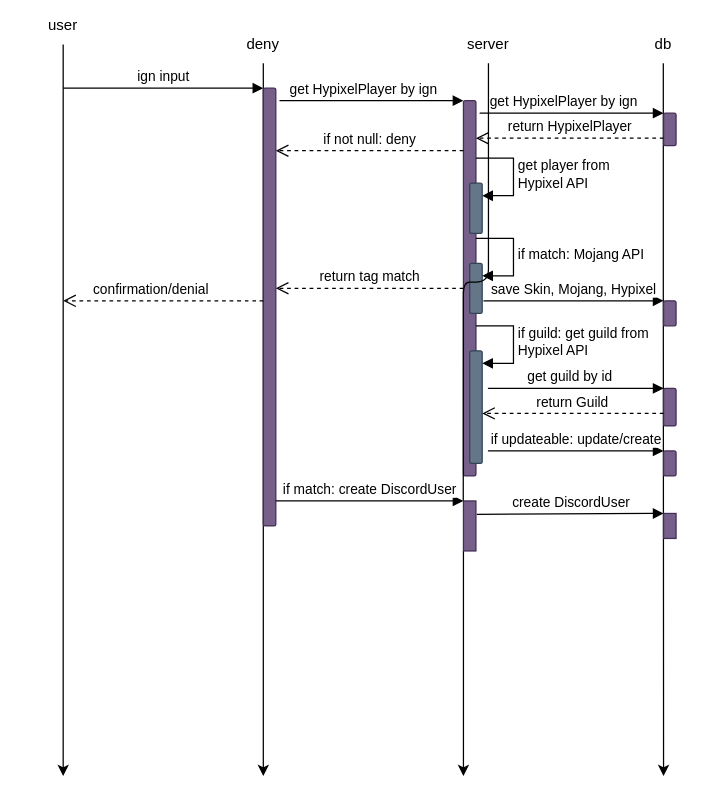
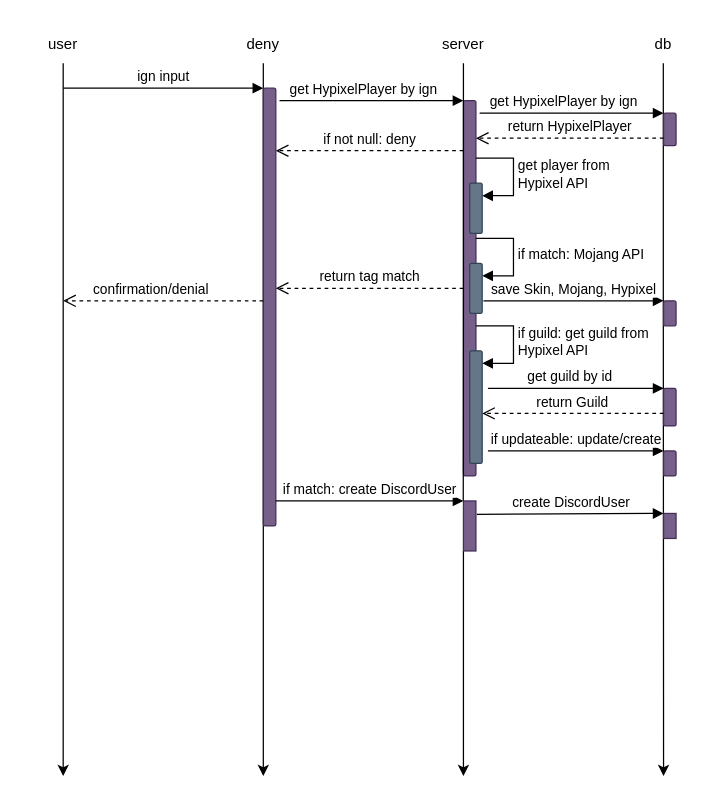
(63, 26) -> (63, 44)
(488, 44) -> (463, 44)
